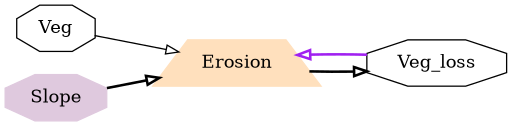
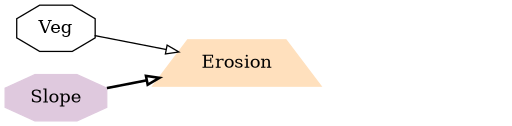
(437, 63) -> none
